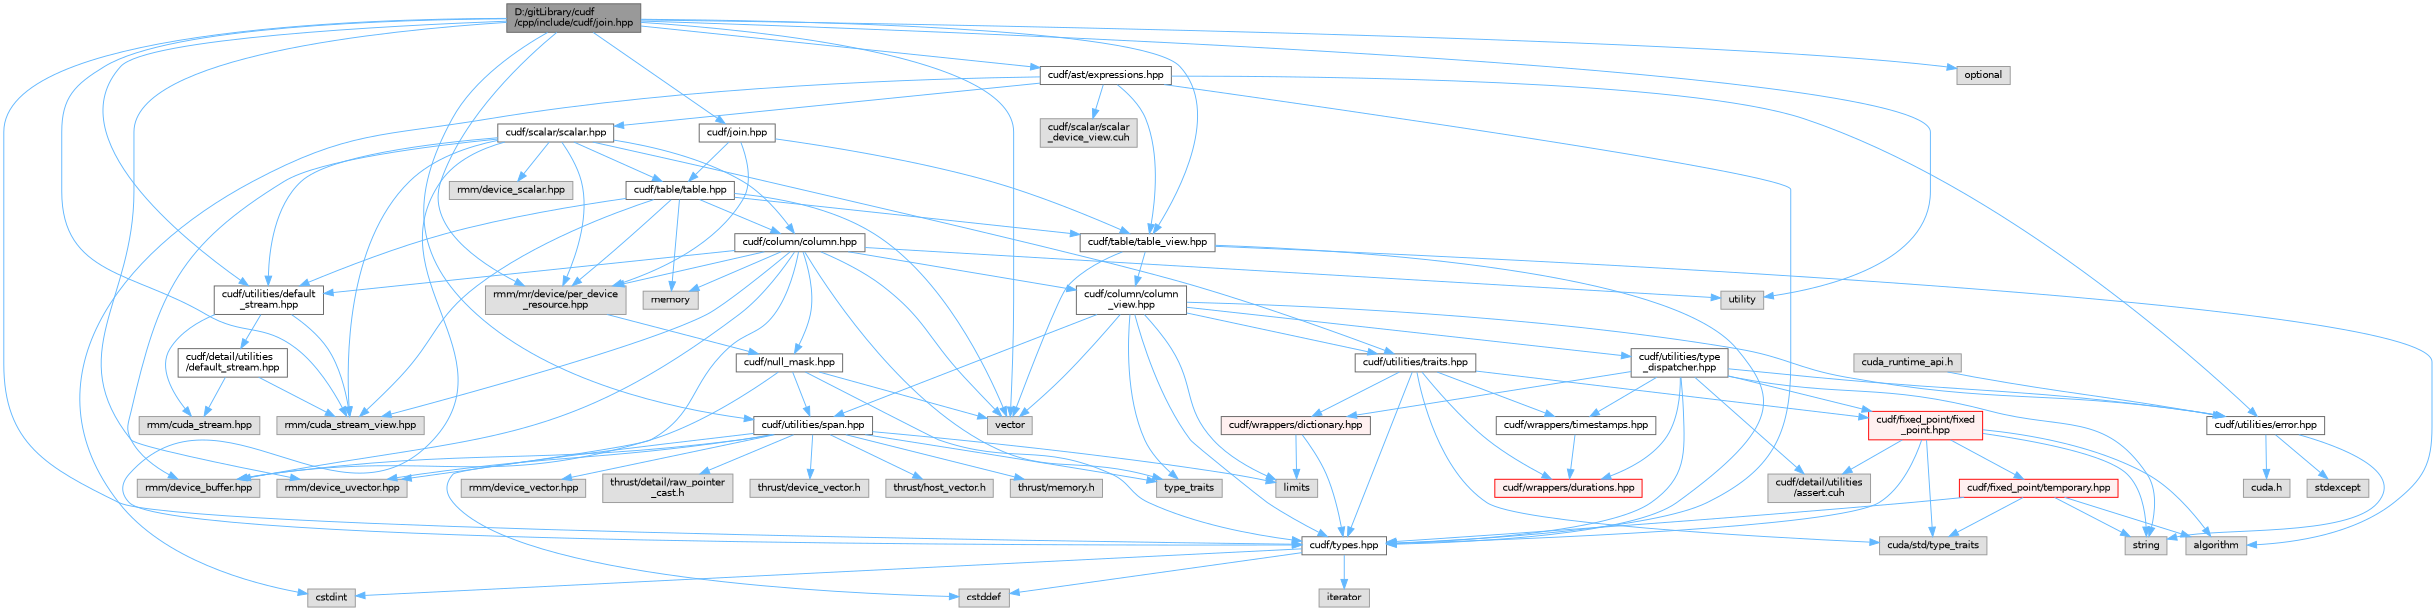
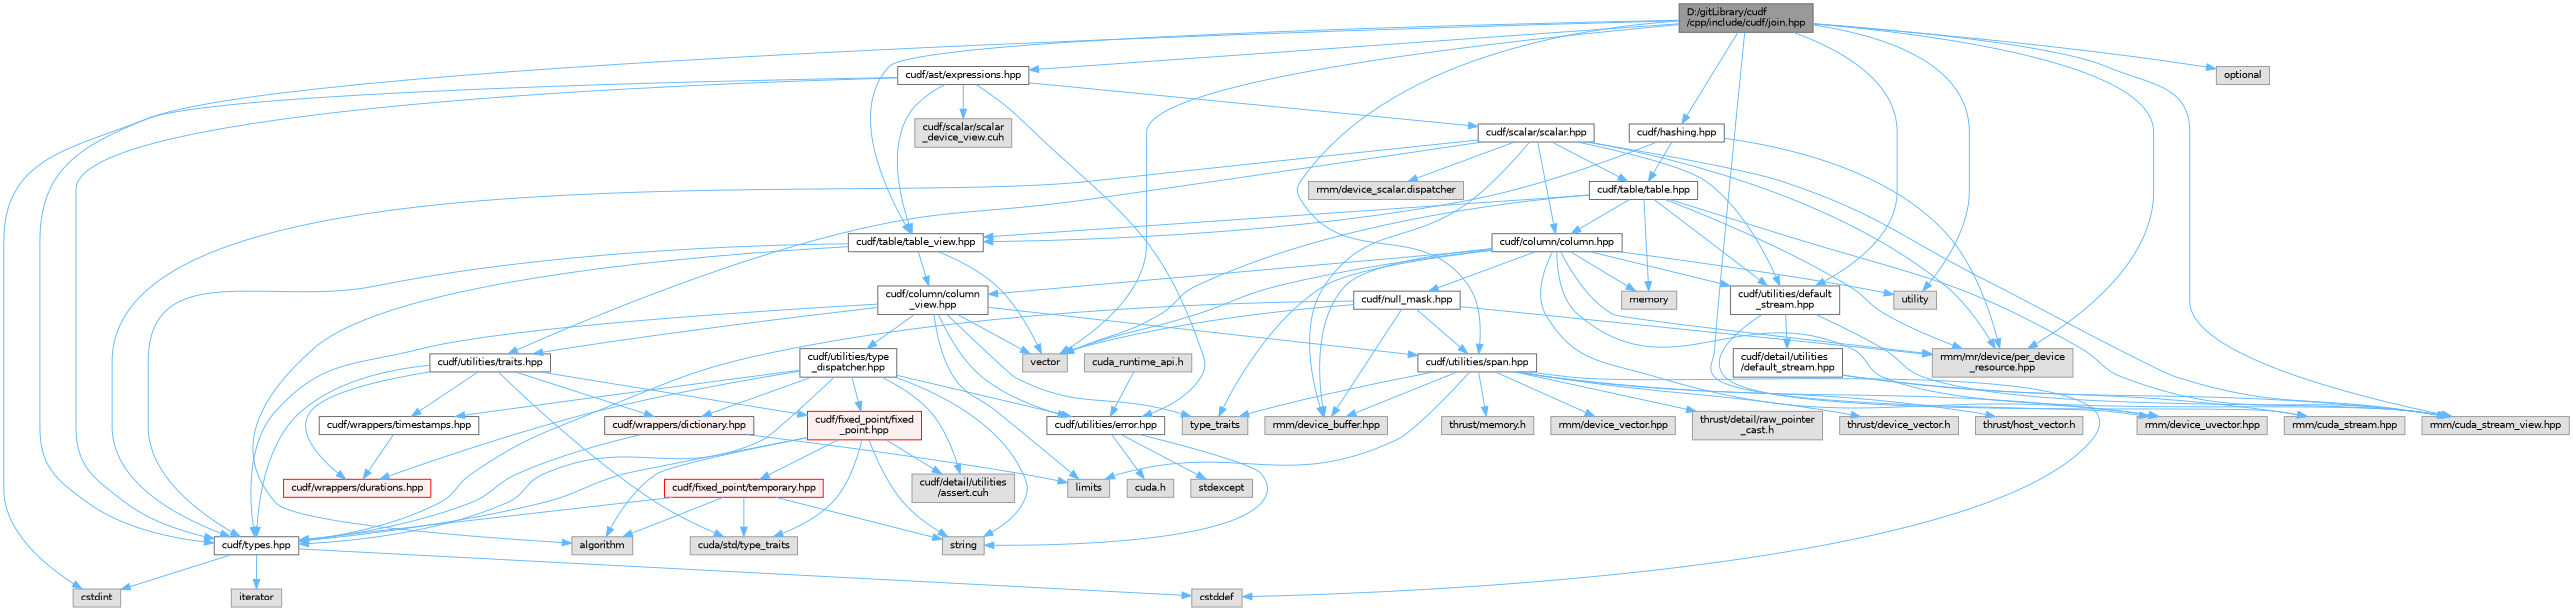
(737, 133) -> (1677, 133)
(511, 190) -> (1386, 190)
(682, 334) -> (1634, 324)
